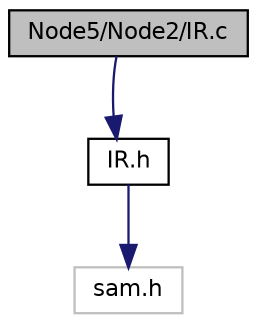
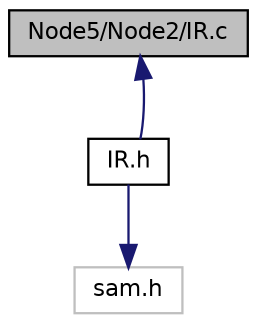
(113, 86) -> (144, 109)
